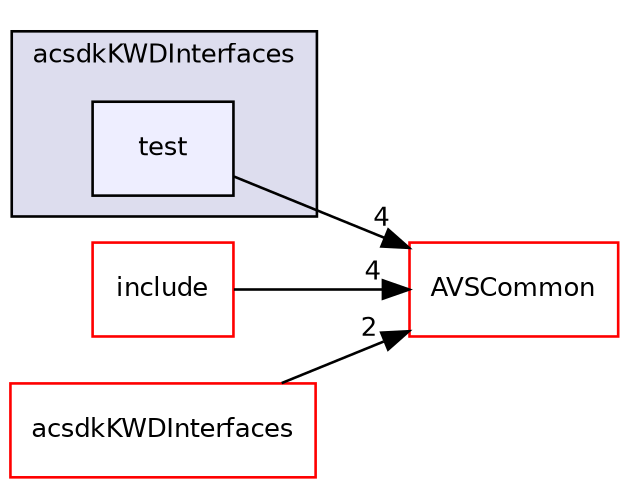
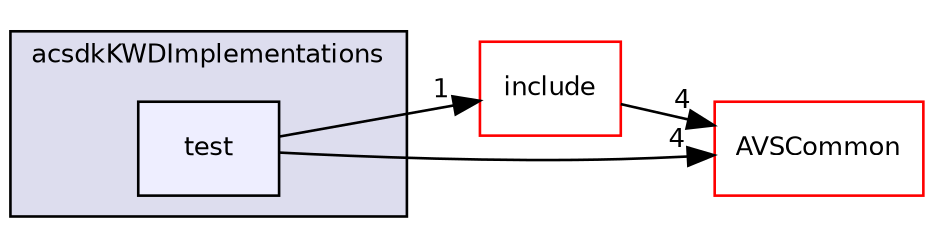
(164, 56) -> (209, 56)
none -> (367, 121)
(163, 430) -> none
